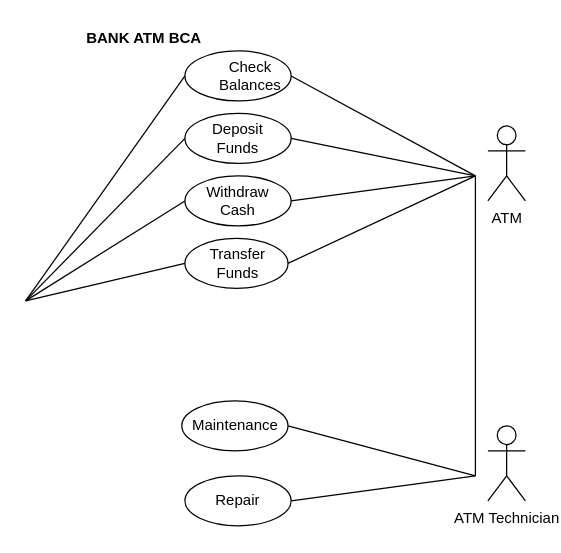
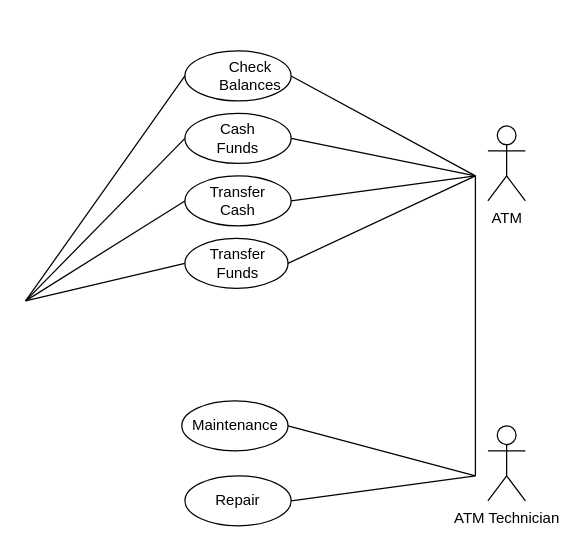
(144, 38) -> none
(238, 138) -> (238, 138)
(238, 201) -> (238, 201)
